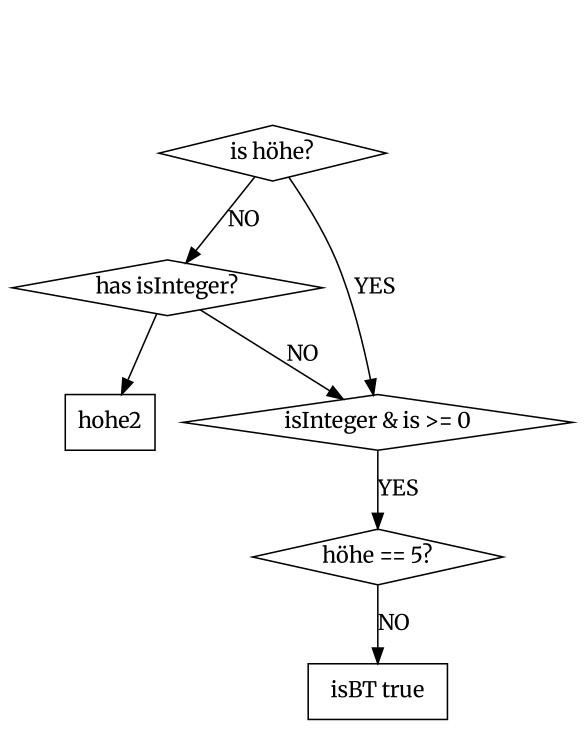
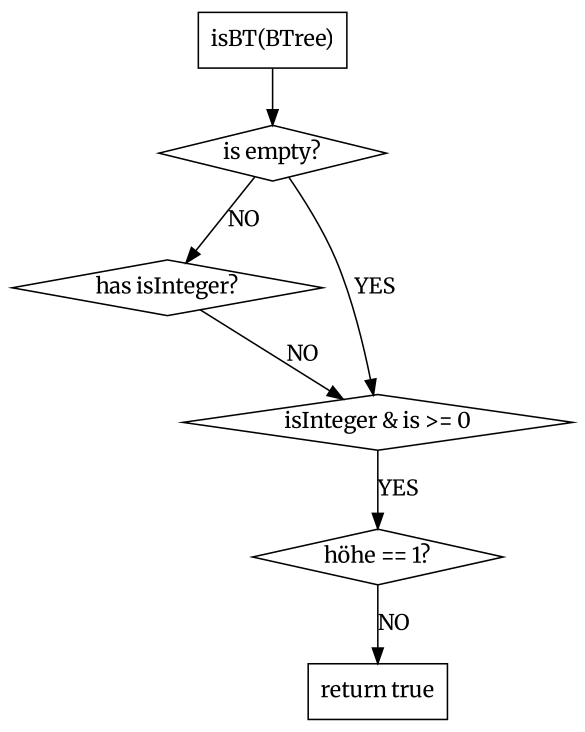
none -> (273, 40)
(273, 153) -> (273, 153)
(110, 422) -> none
(378, 557) -> (378, 557)
(378, 692) -> (378, 692)
